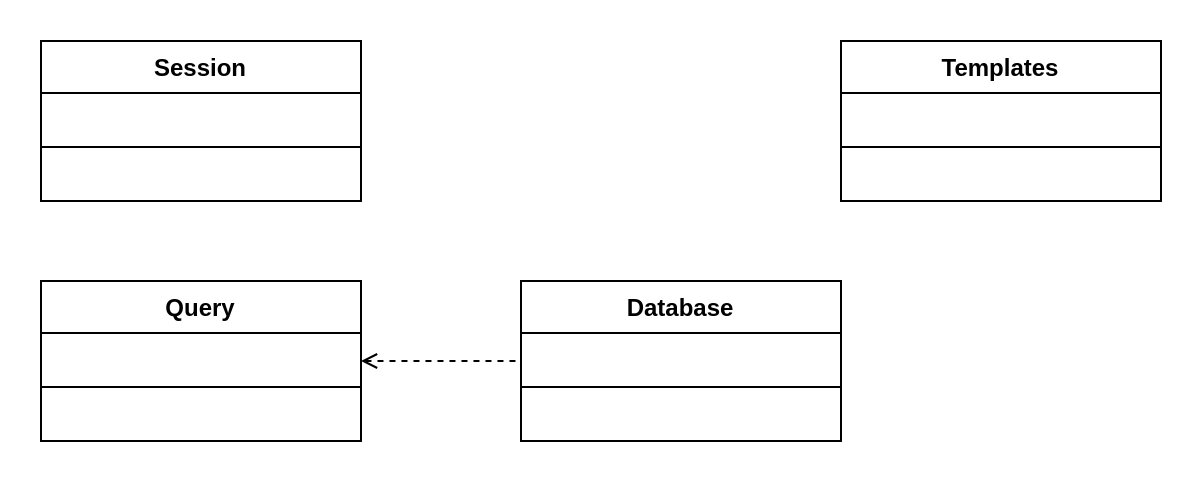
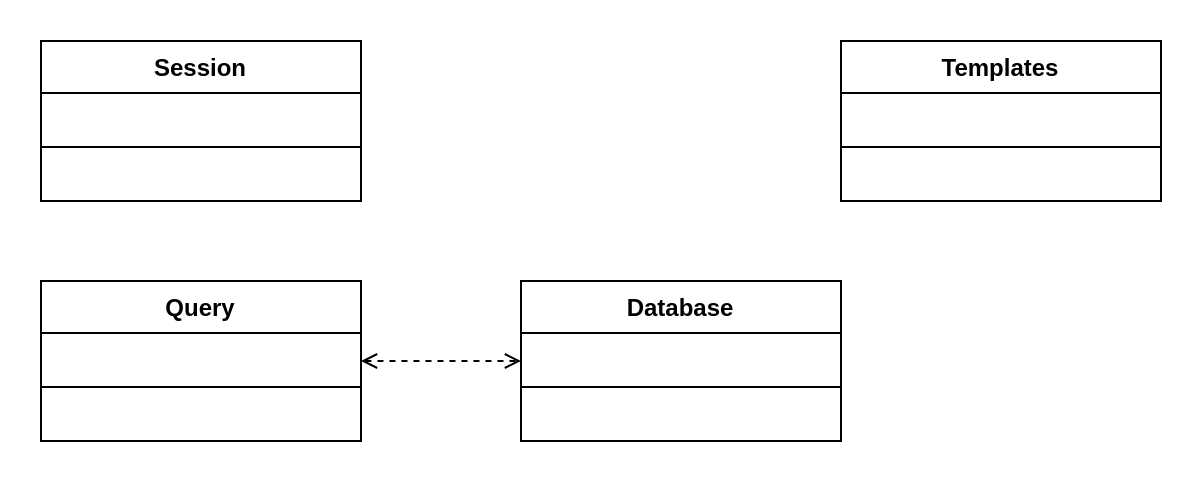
(513, 361) -> (513, 361)
